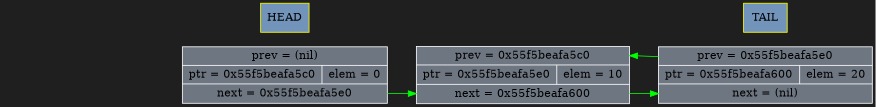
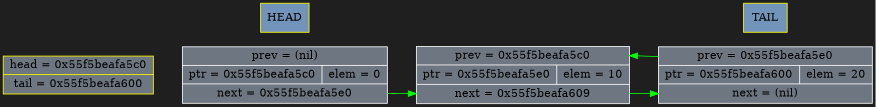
none -> (78, 75)
(523, 94) -> (523, 94)
